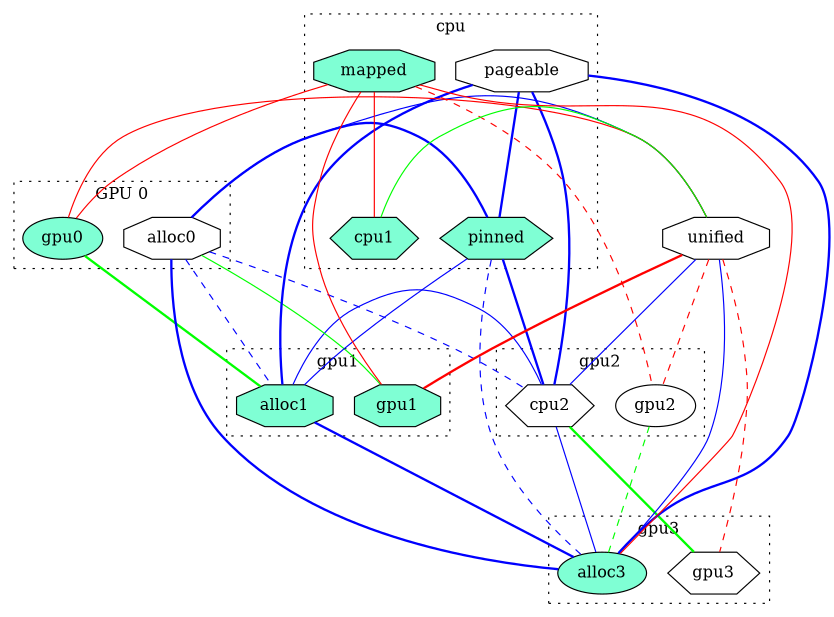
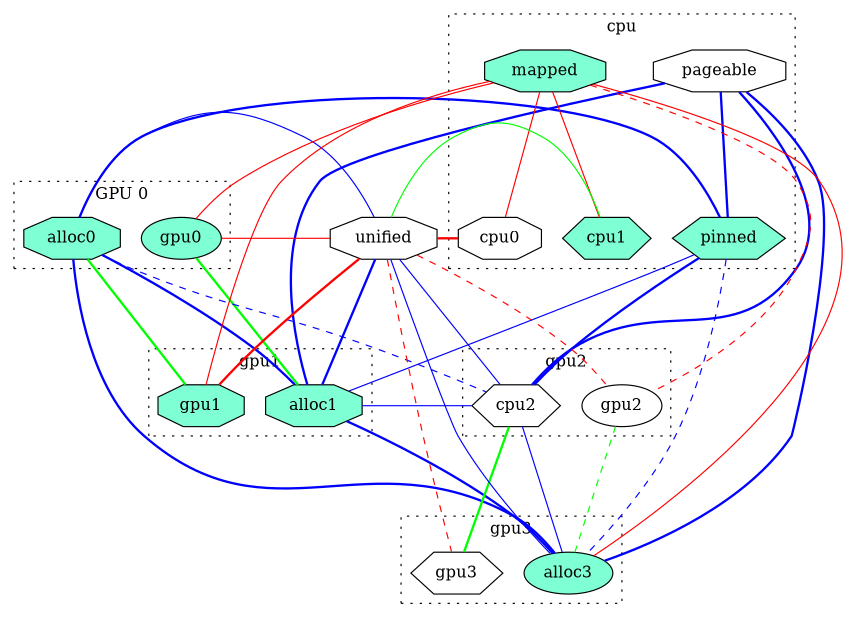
(172, 238) -> (72, 238)
none -> (500, 238)
(296, 313) -> (137, 322)
(228, 322) -> (203, 313)
none -> (349, 322)
